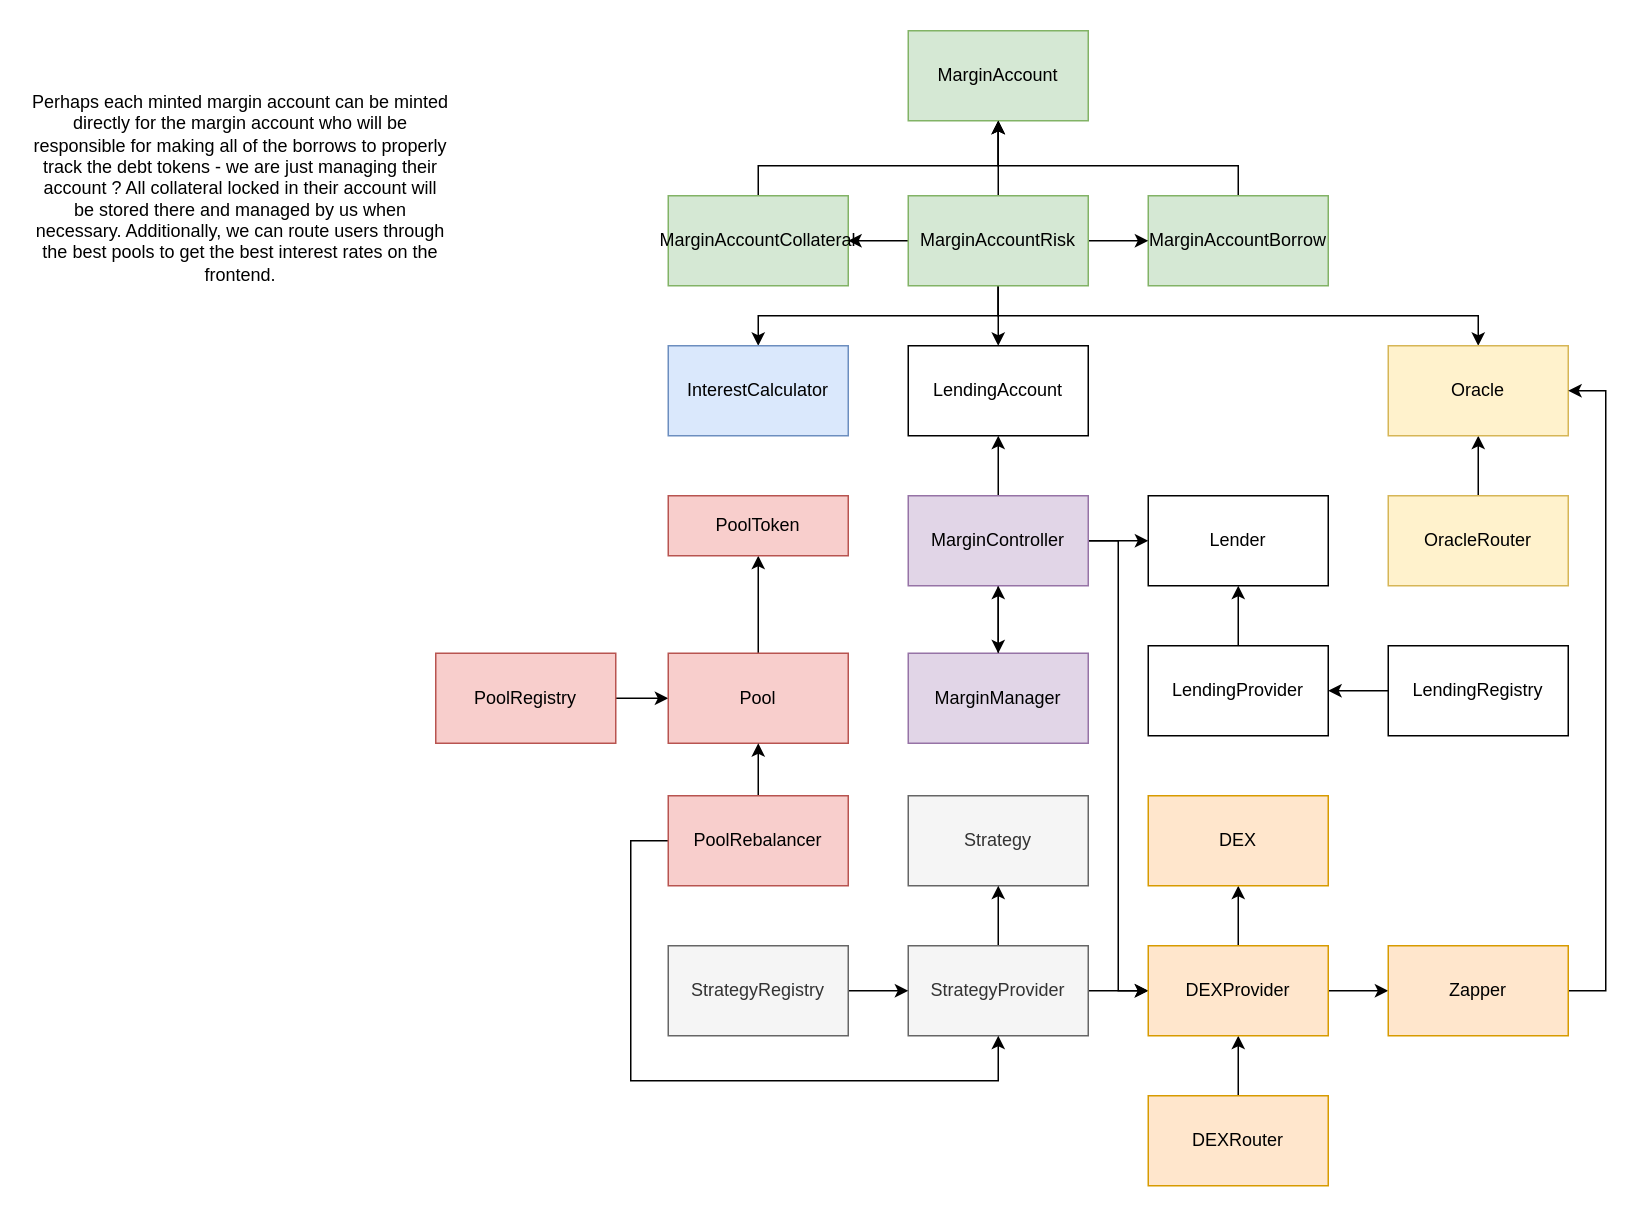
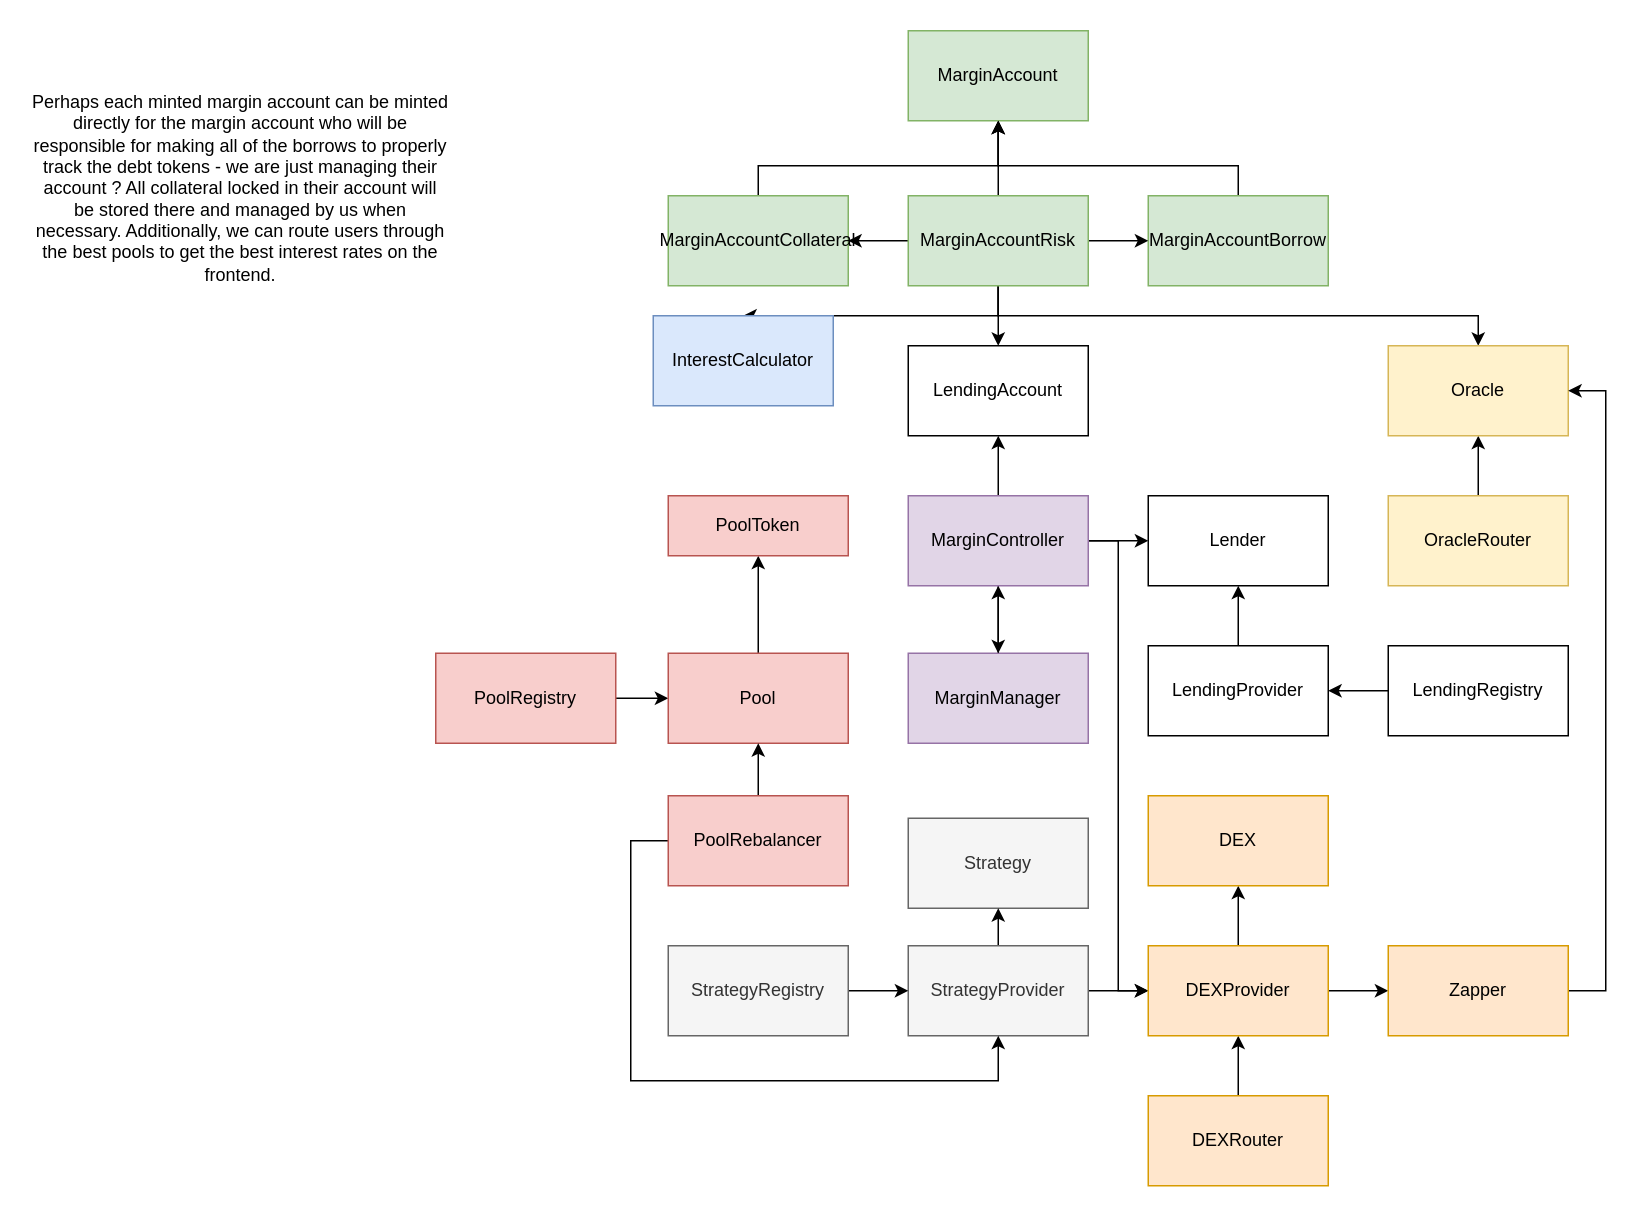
(758, 391) -> (743, 361)
(998, 841) -> (998, 863)
